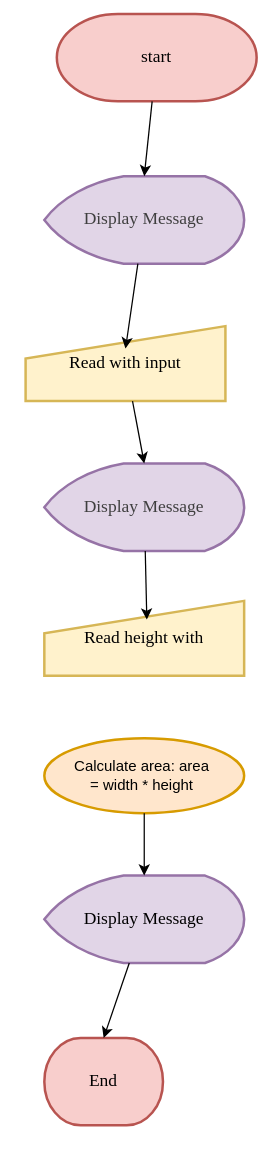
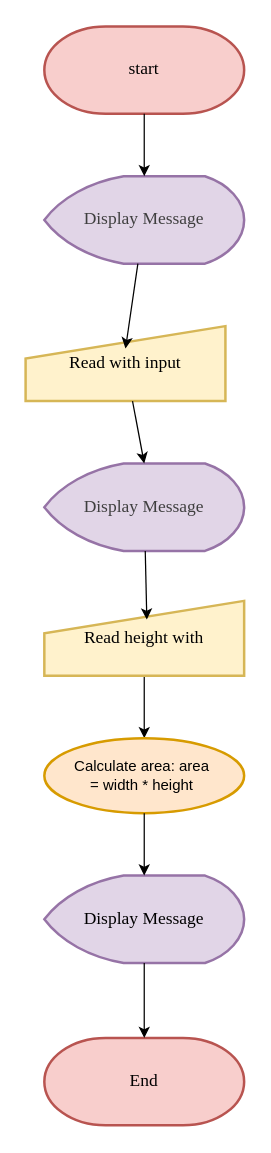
(157, 57) -> (144, 69)
none -> (144, 703)
(104, 1082) -> (144, 1082)
